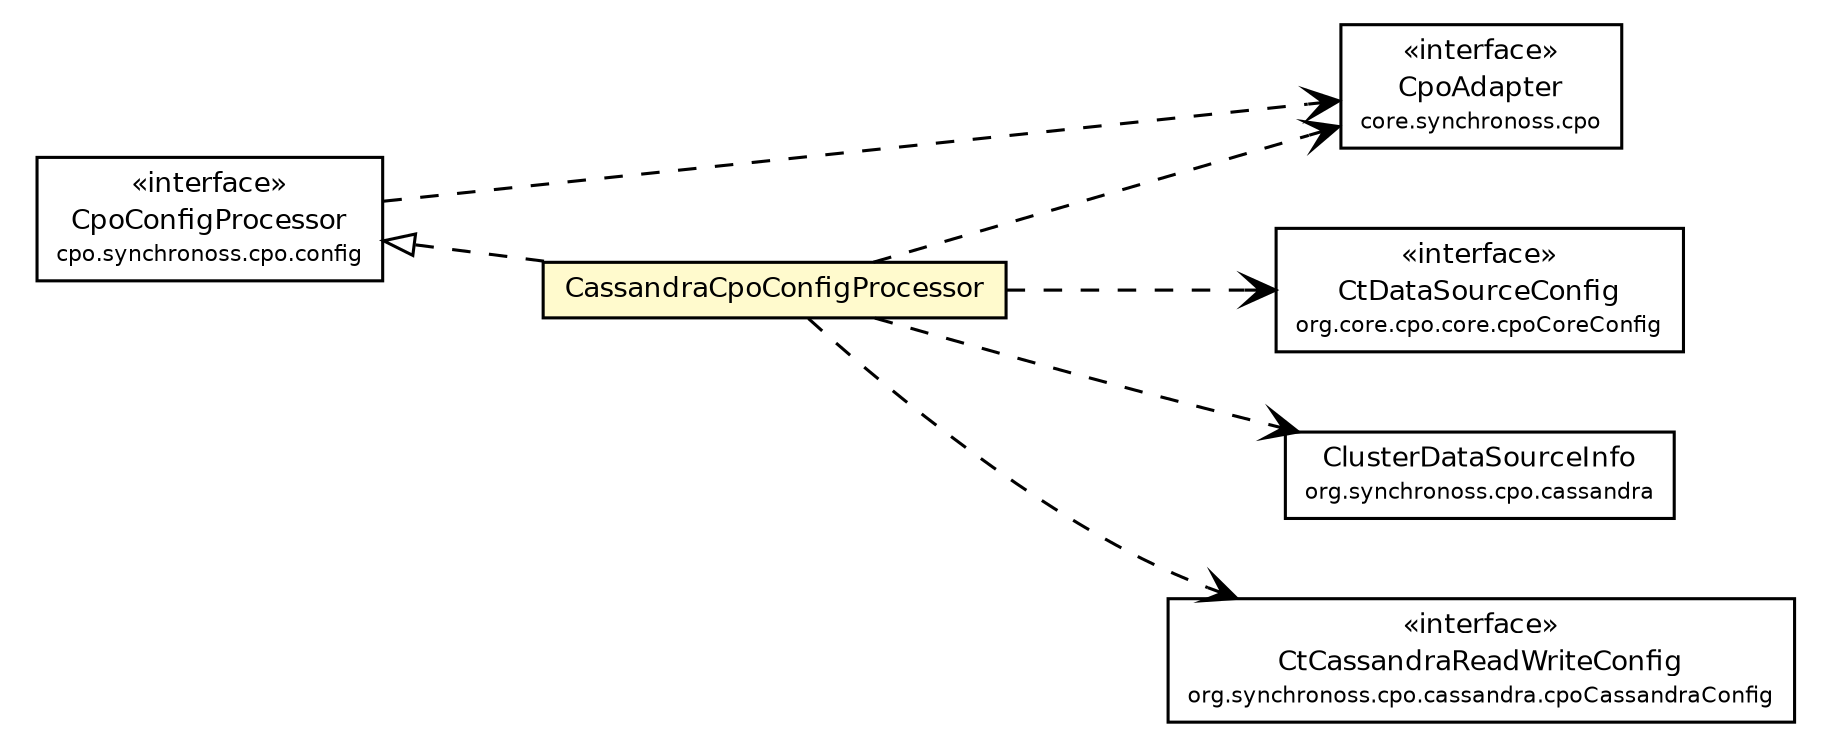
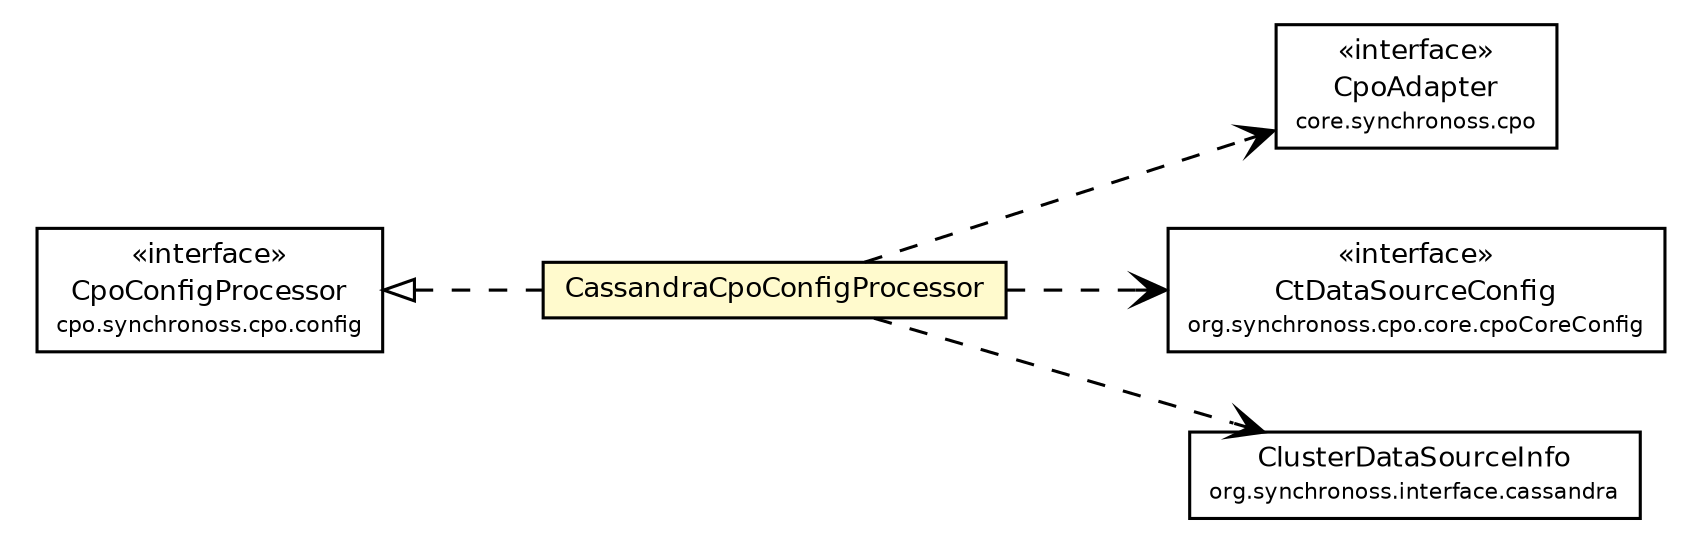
(846, 153) -> none
(1480, 326) -> (1417, 326)
(1480, 492) -> (1415, 492)
(1480, 660) -> none
